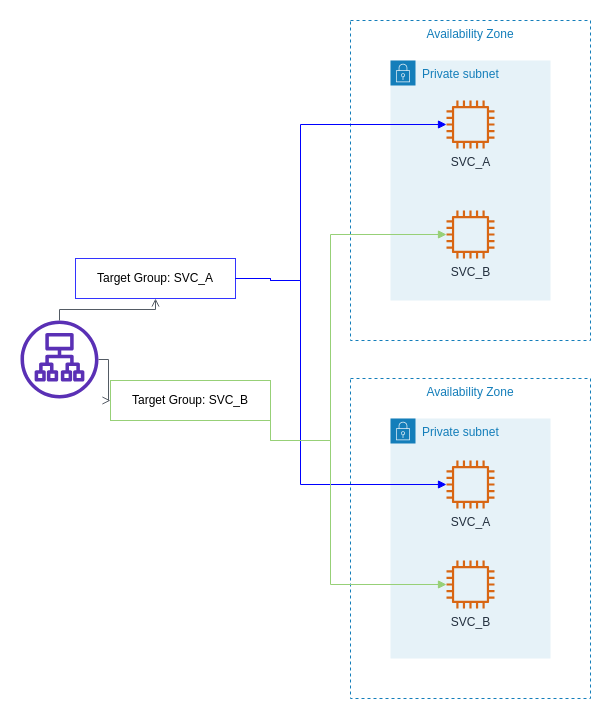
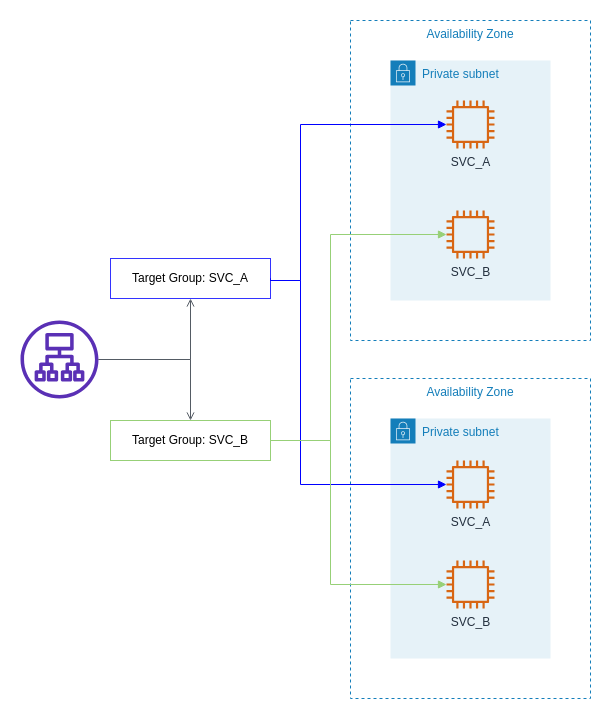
(156, 279) -> (191, 279)
(191, 401) -> (191, 441)
